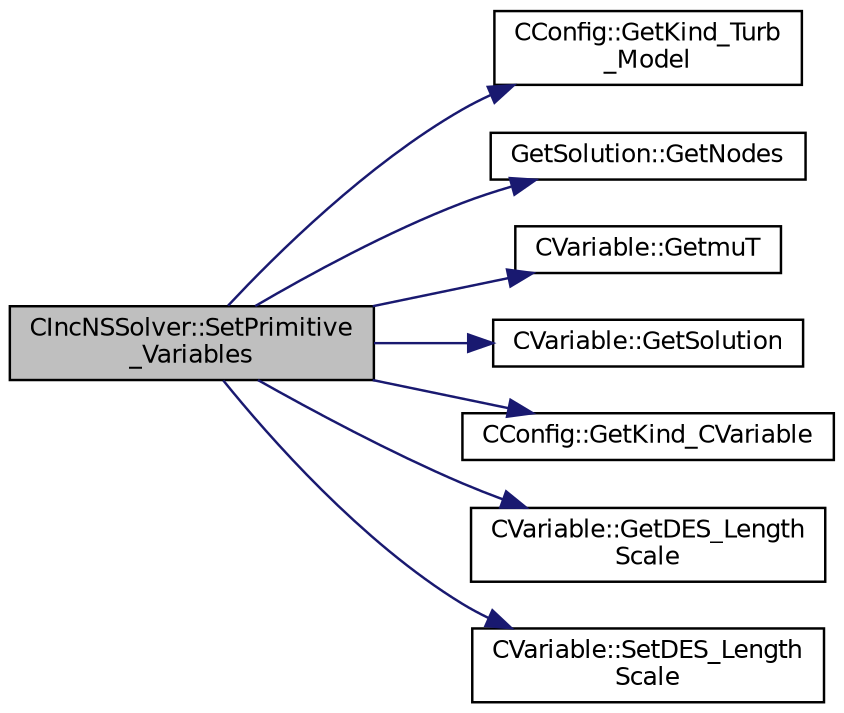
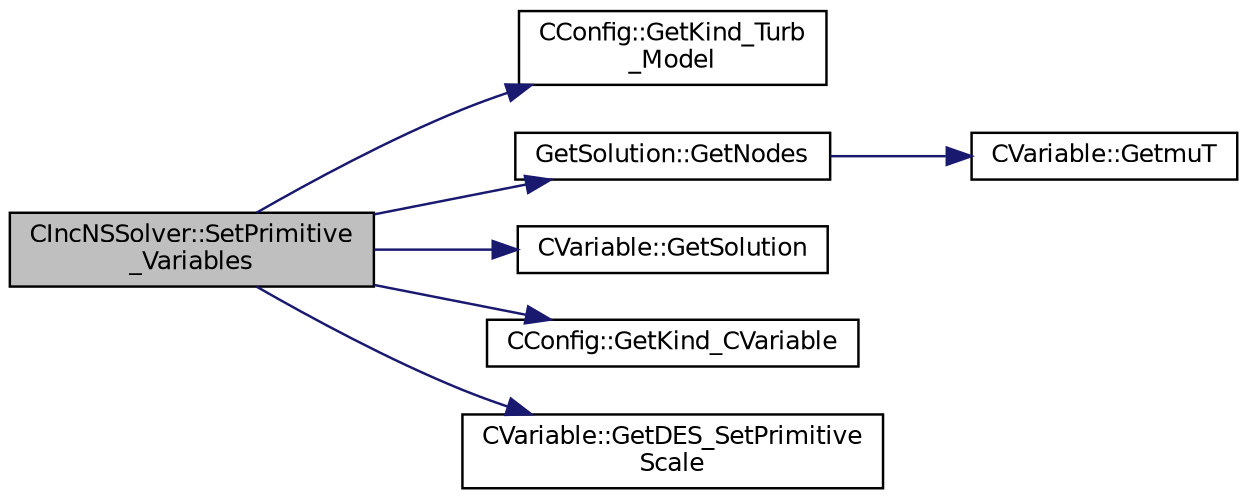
(440, 292) -> (888, 156)
(648, 545) -> (673, 451)
(648, 665) -> none
